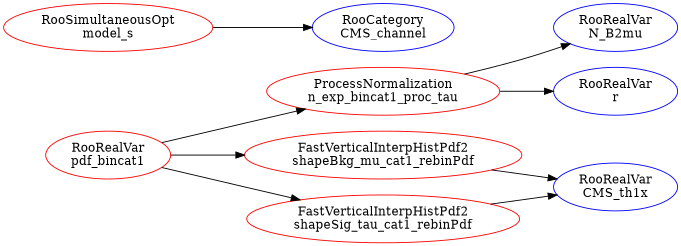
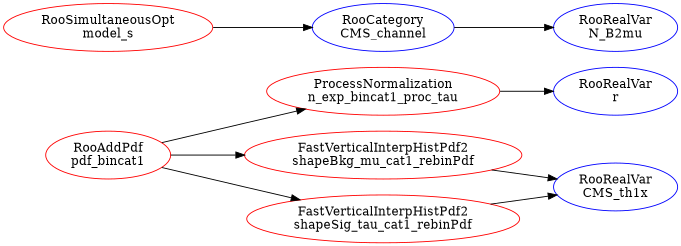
(514, 62) -> (499, 27)
(108, 155) -> (108, 155)
